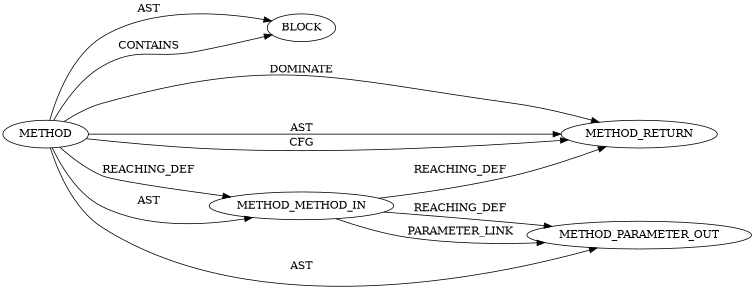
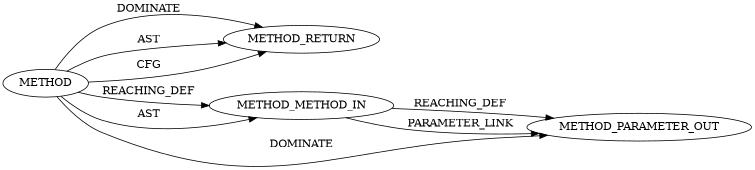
(301, 28) -> none
(490, 181) -> none
(301, 266) -> (301, 145)
